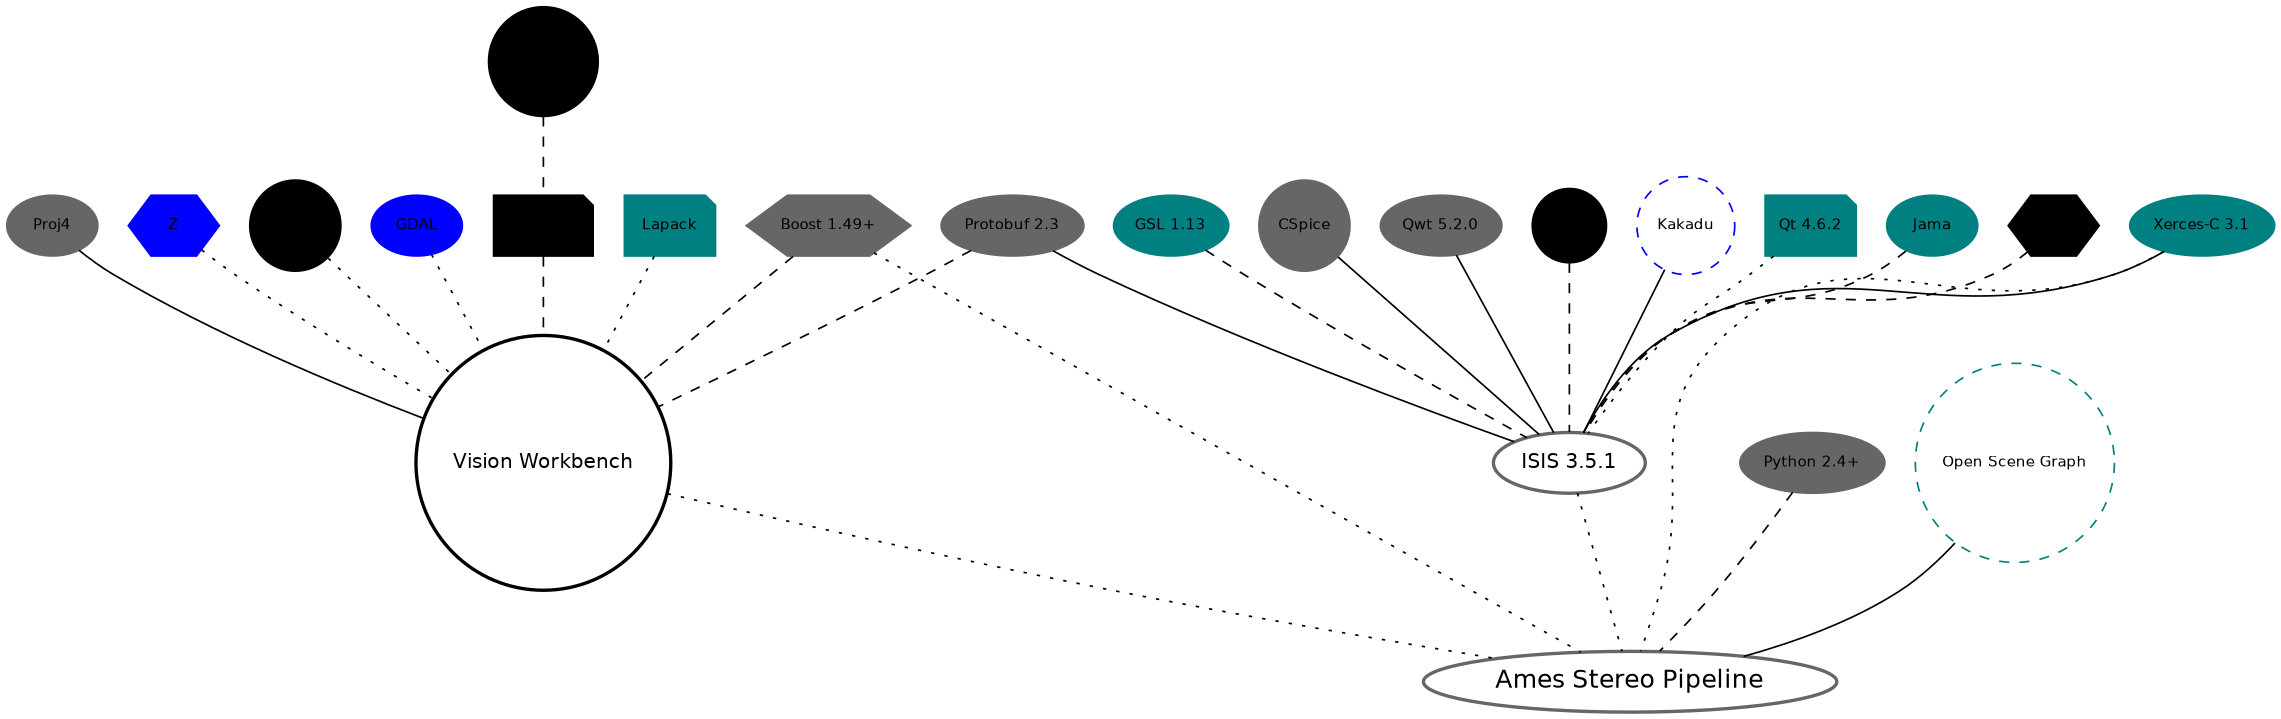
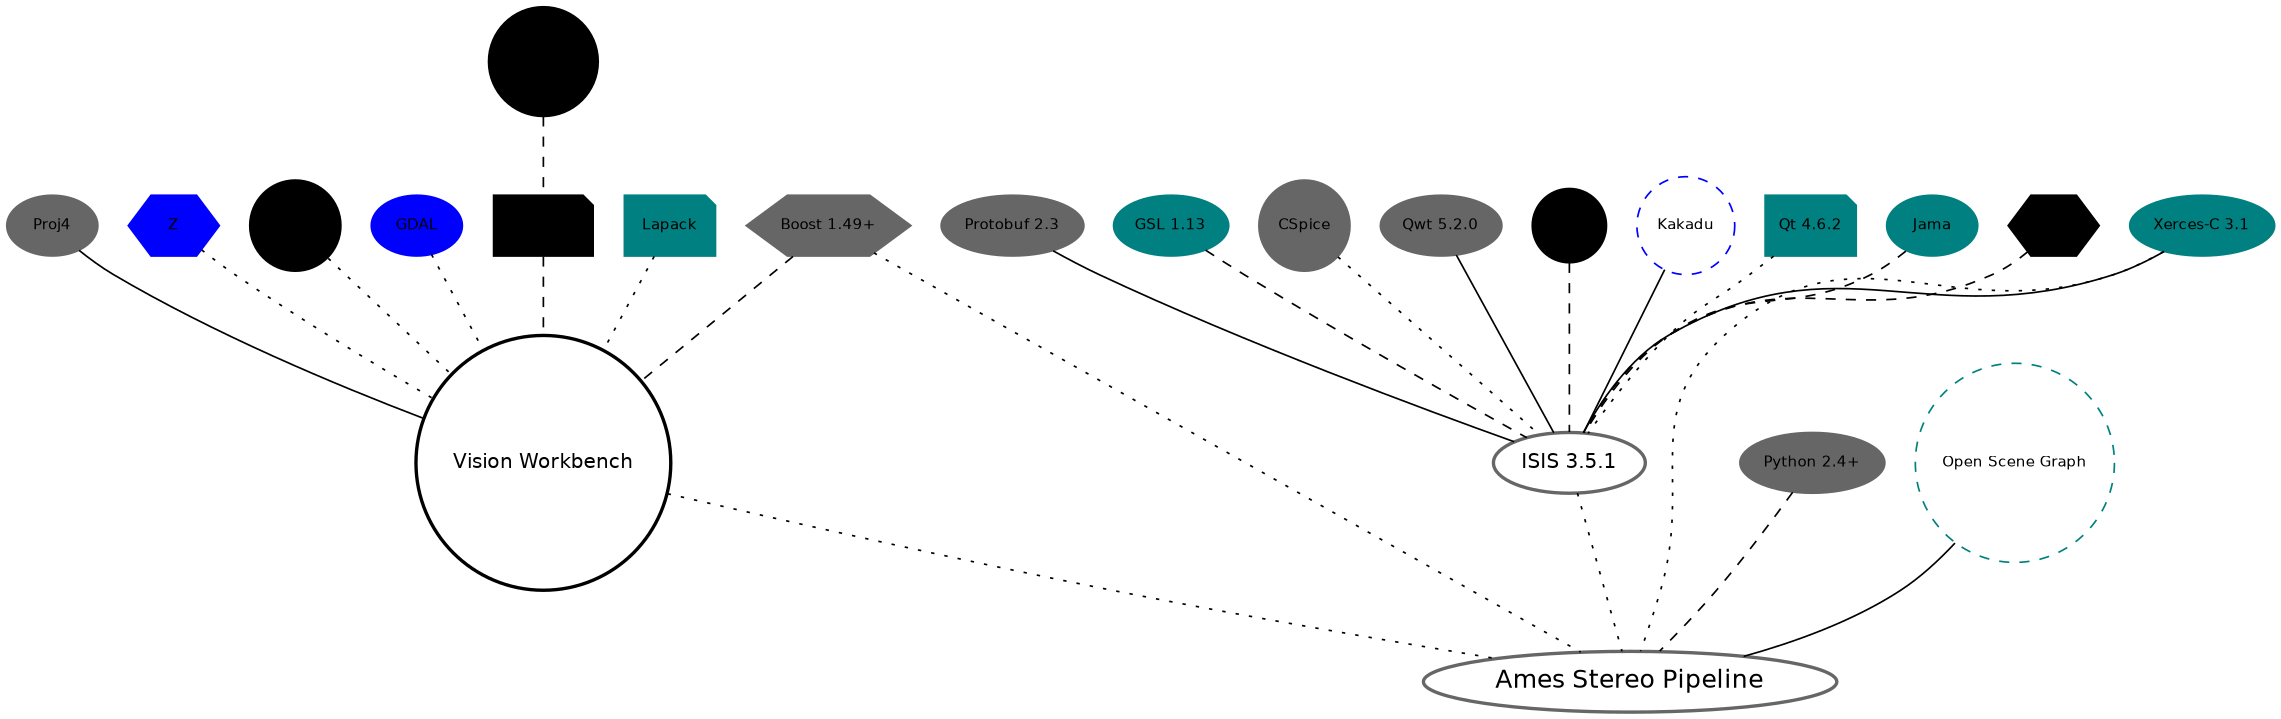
(816, 330) -> none
(1439, 346) -> (1439, 346)
